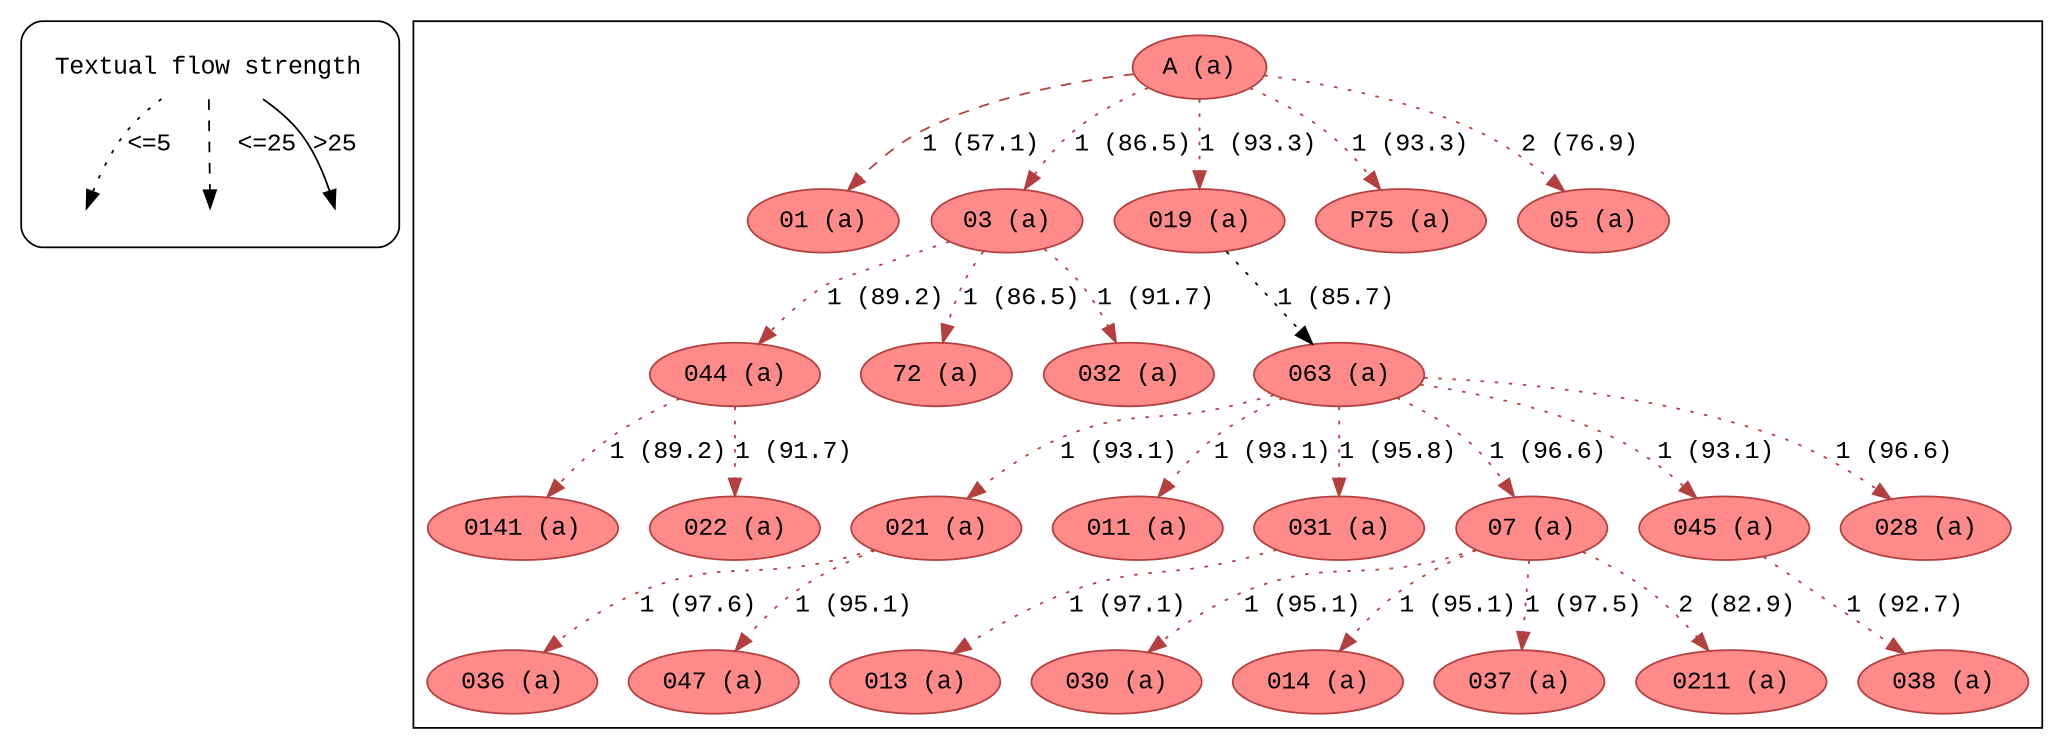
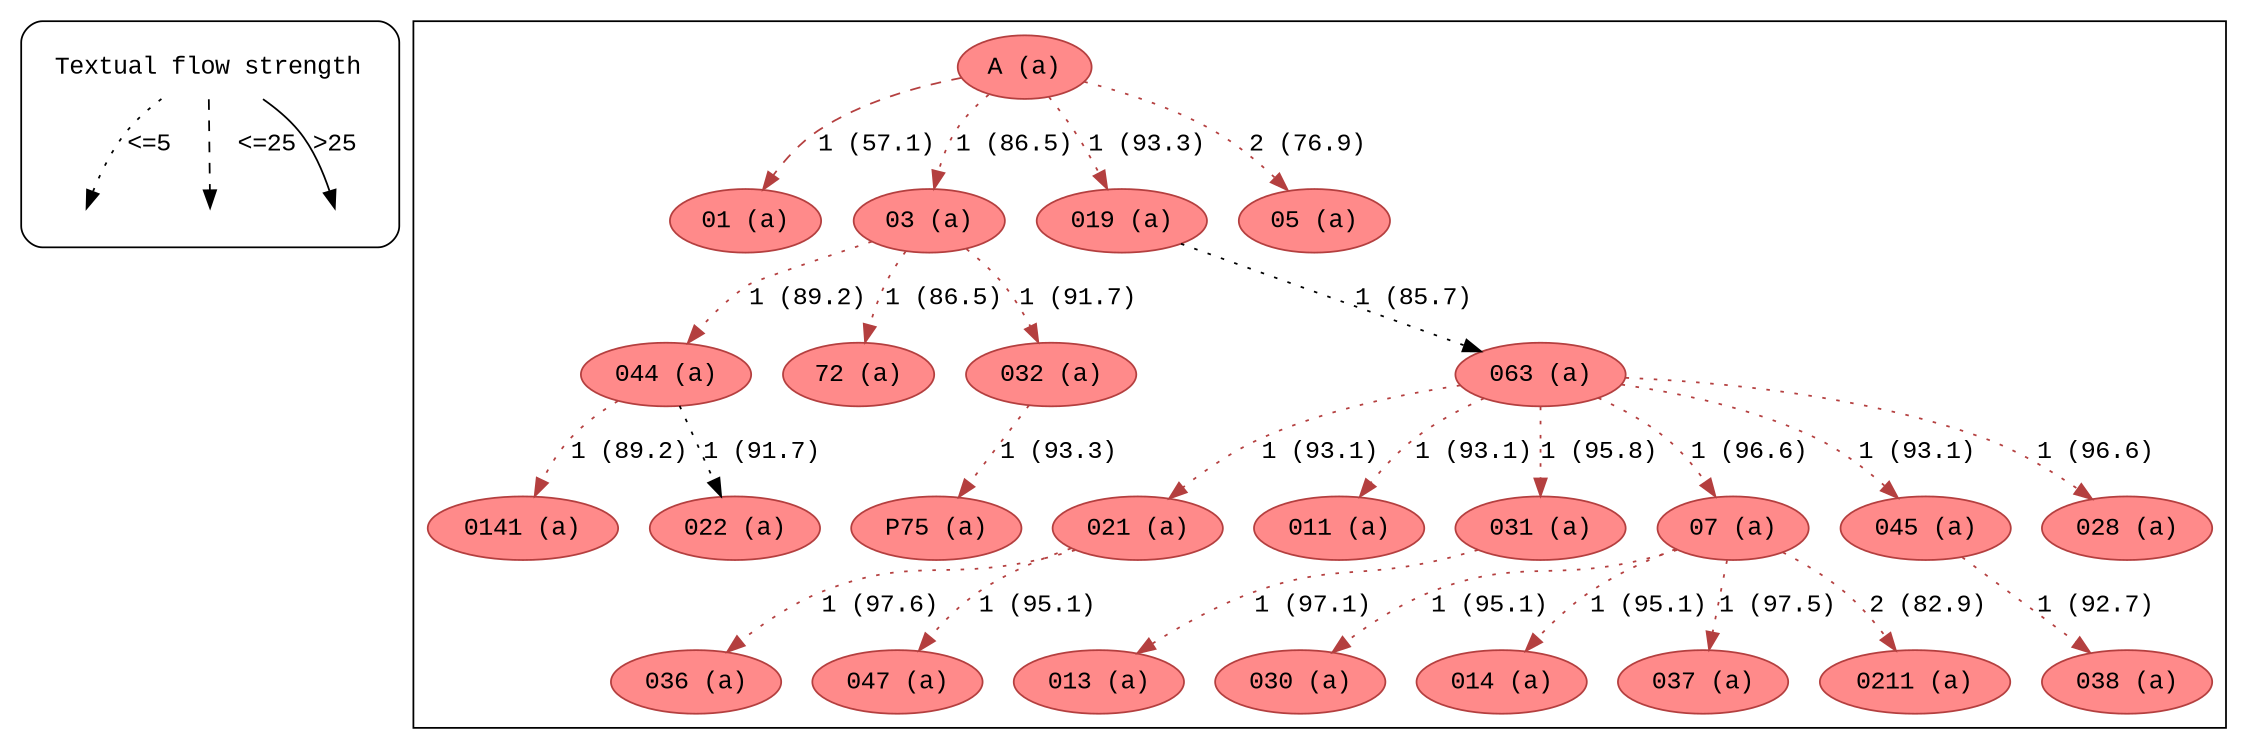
(1315, 124) -> (1000, 444)
(735, 443) -> (697, 443)
